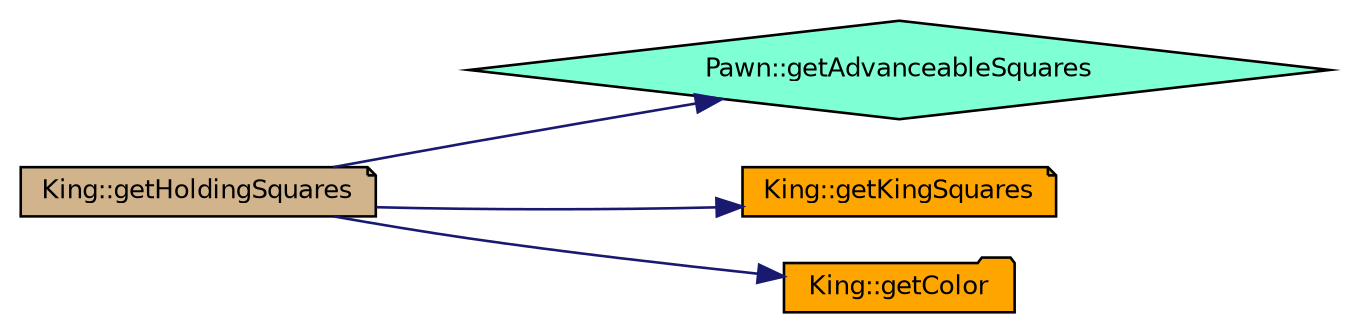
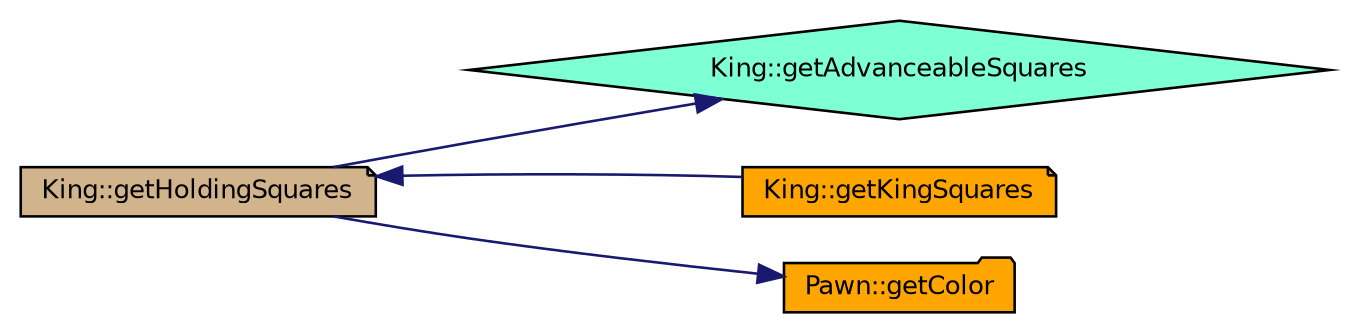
(899, 70) -> (899, 70)
(546, 209) -> (573, 174)
(899, 288) -> (899, 288)
